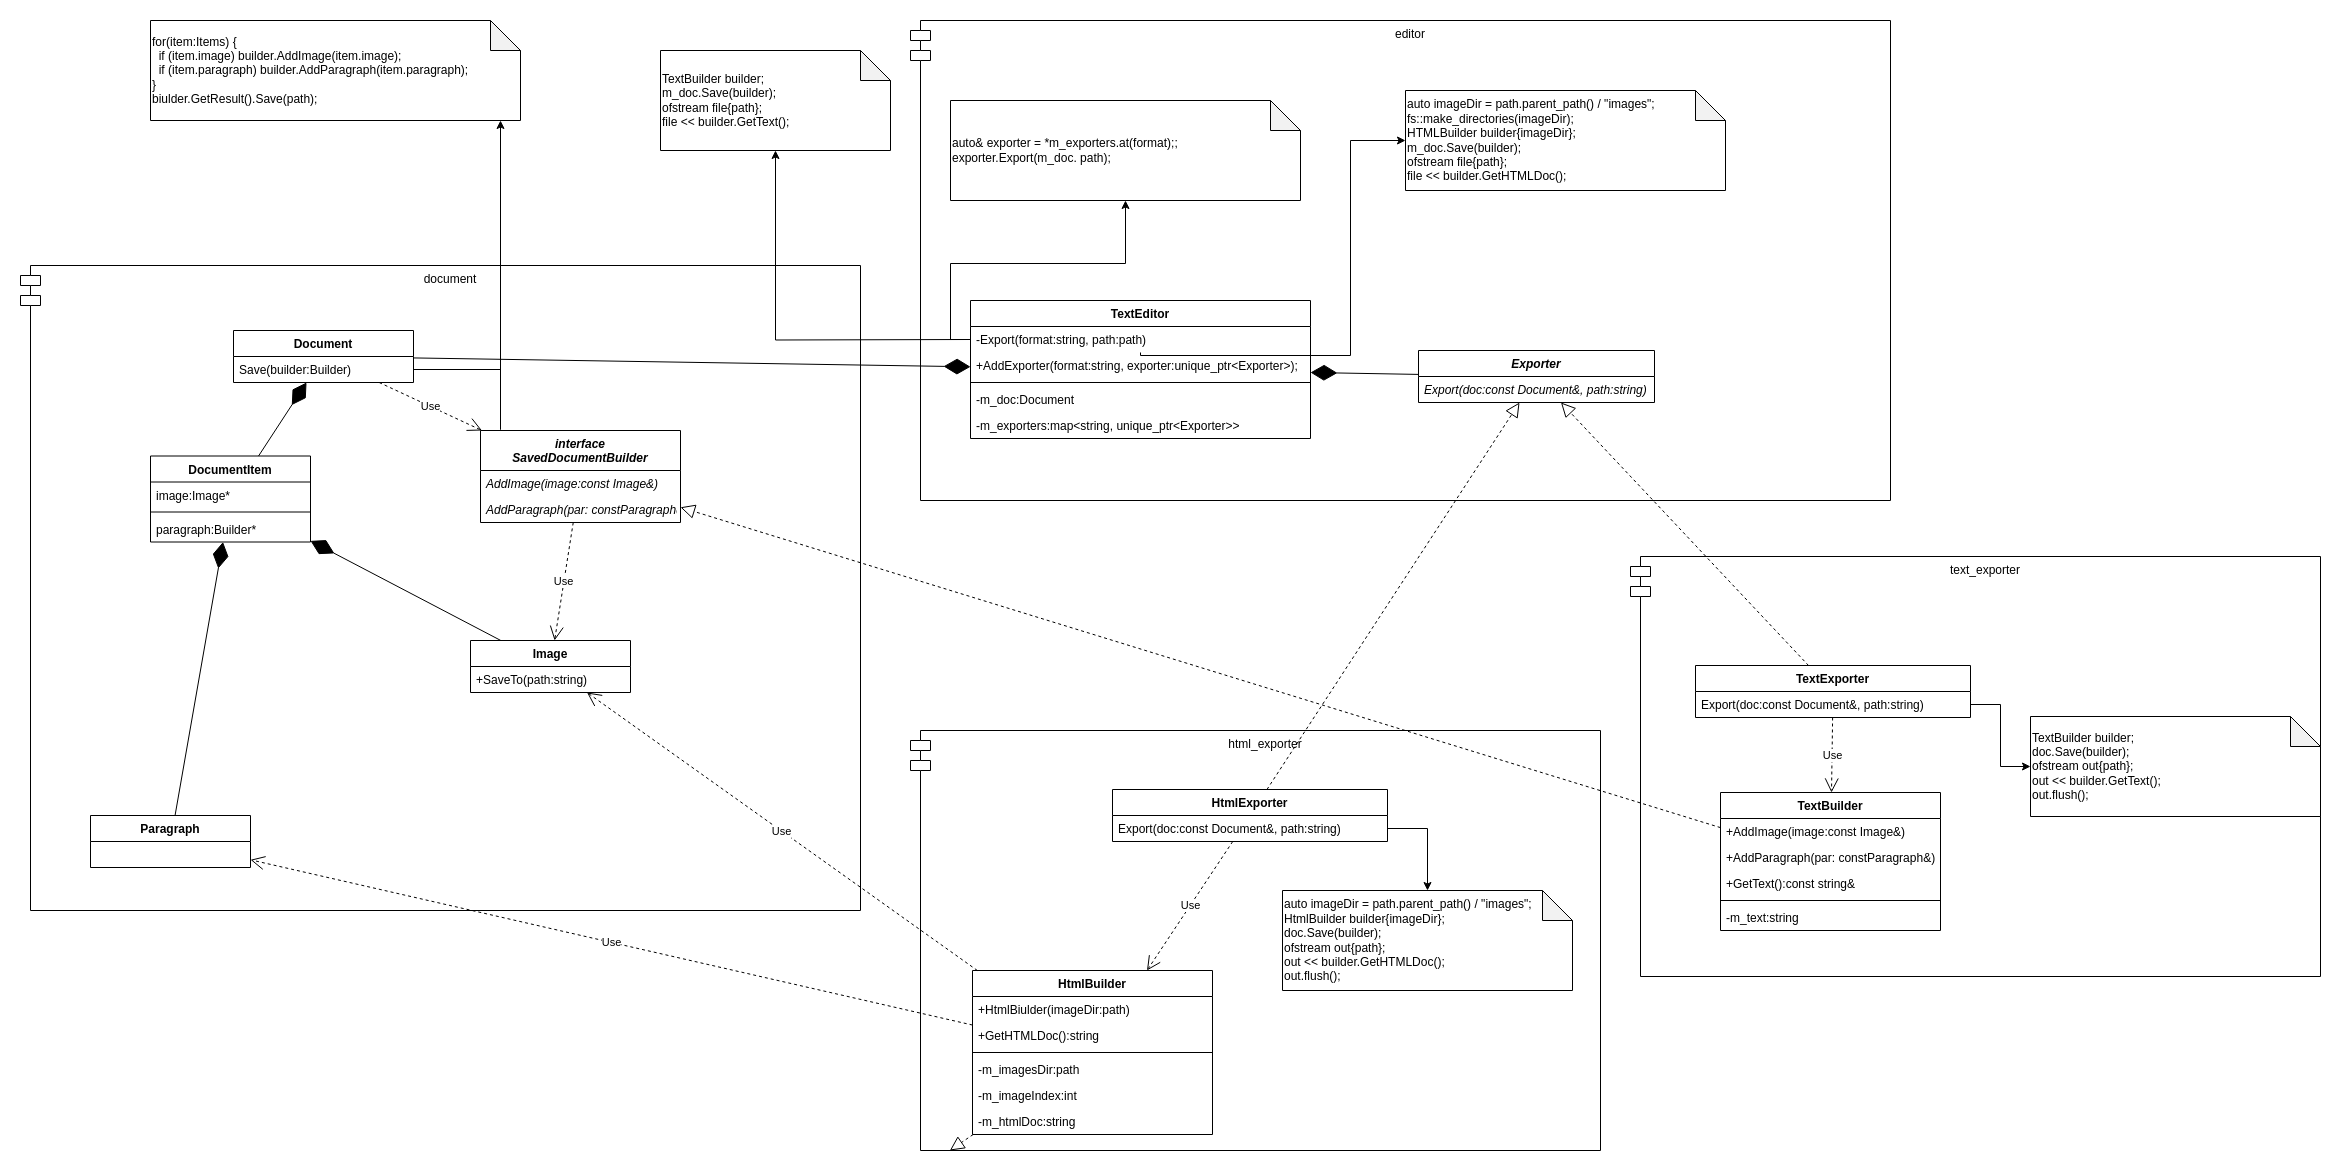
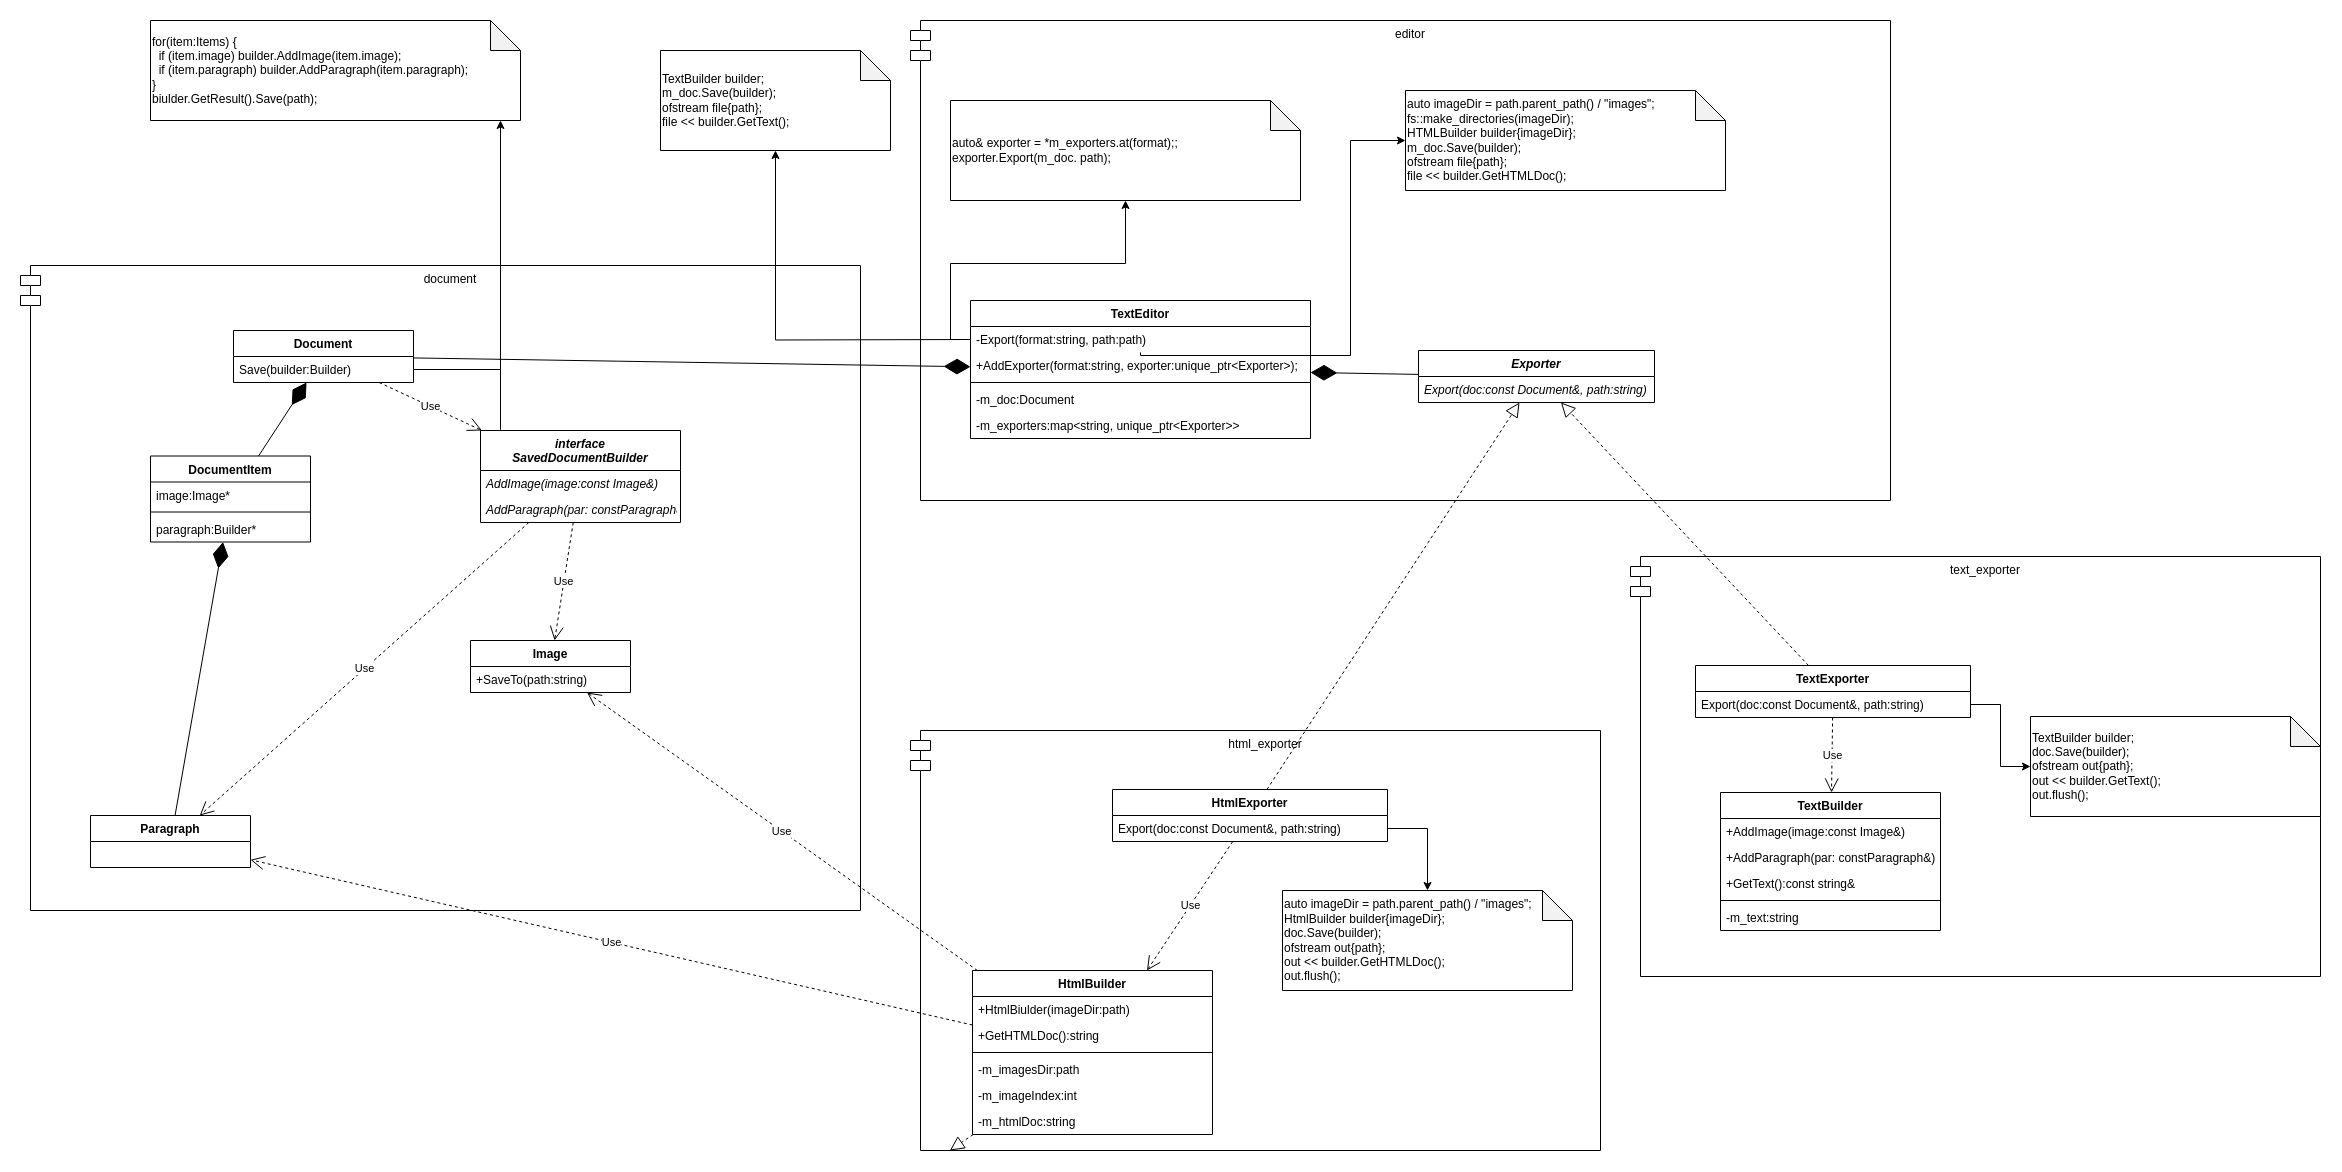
(417, 597) -> none
none -> (364, 669)
(1206, 669) -> none
